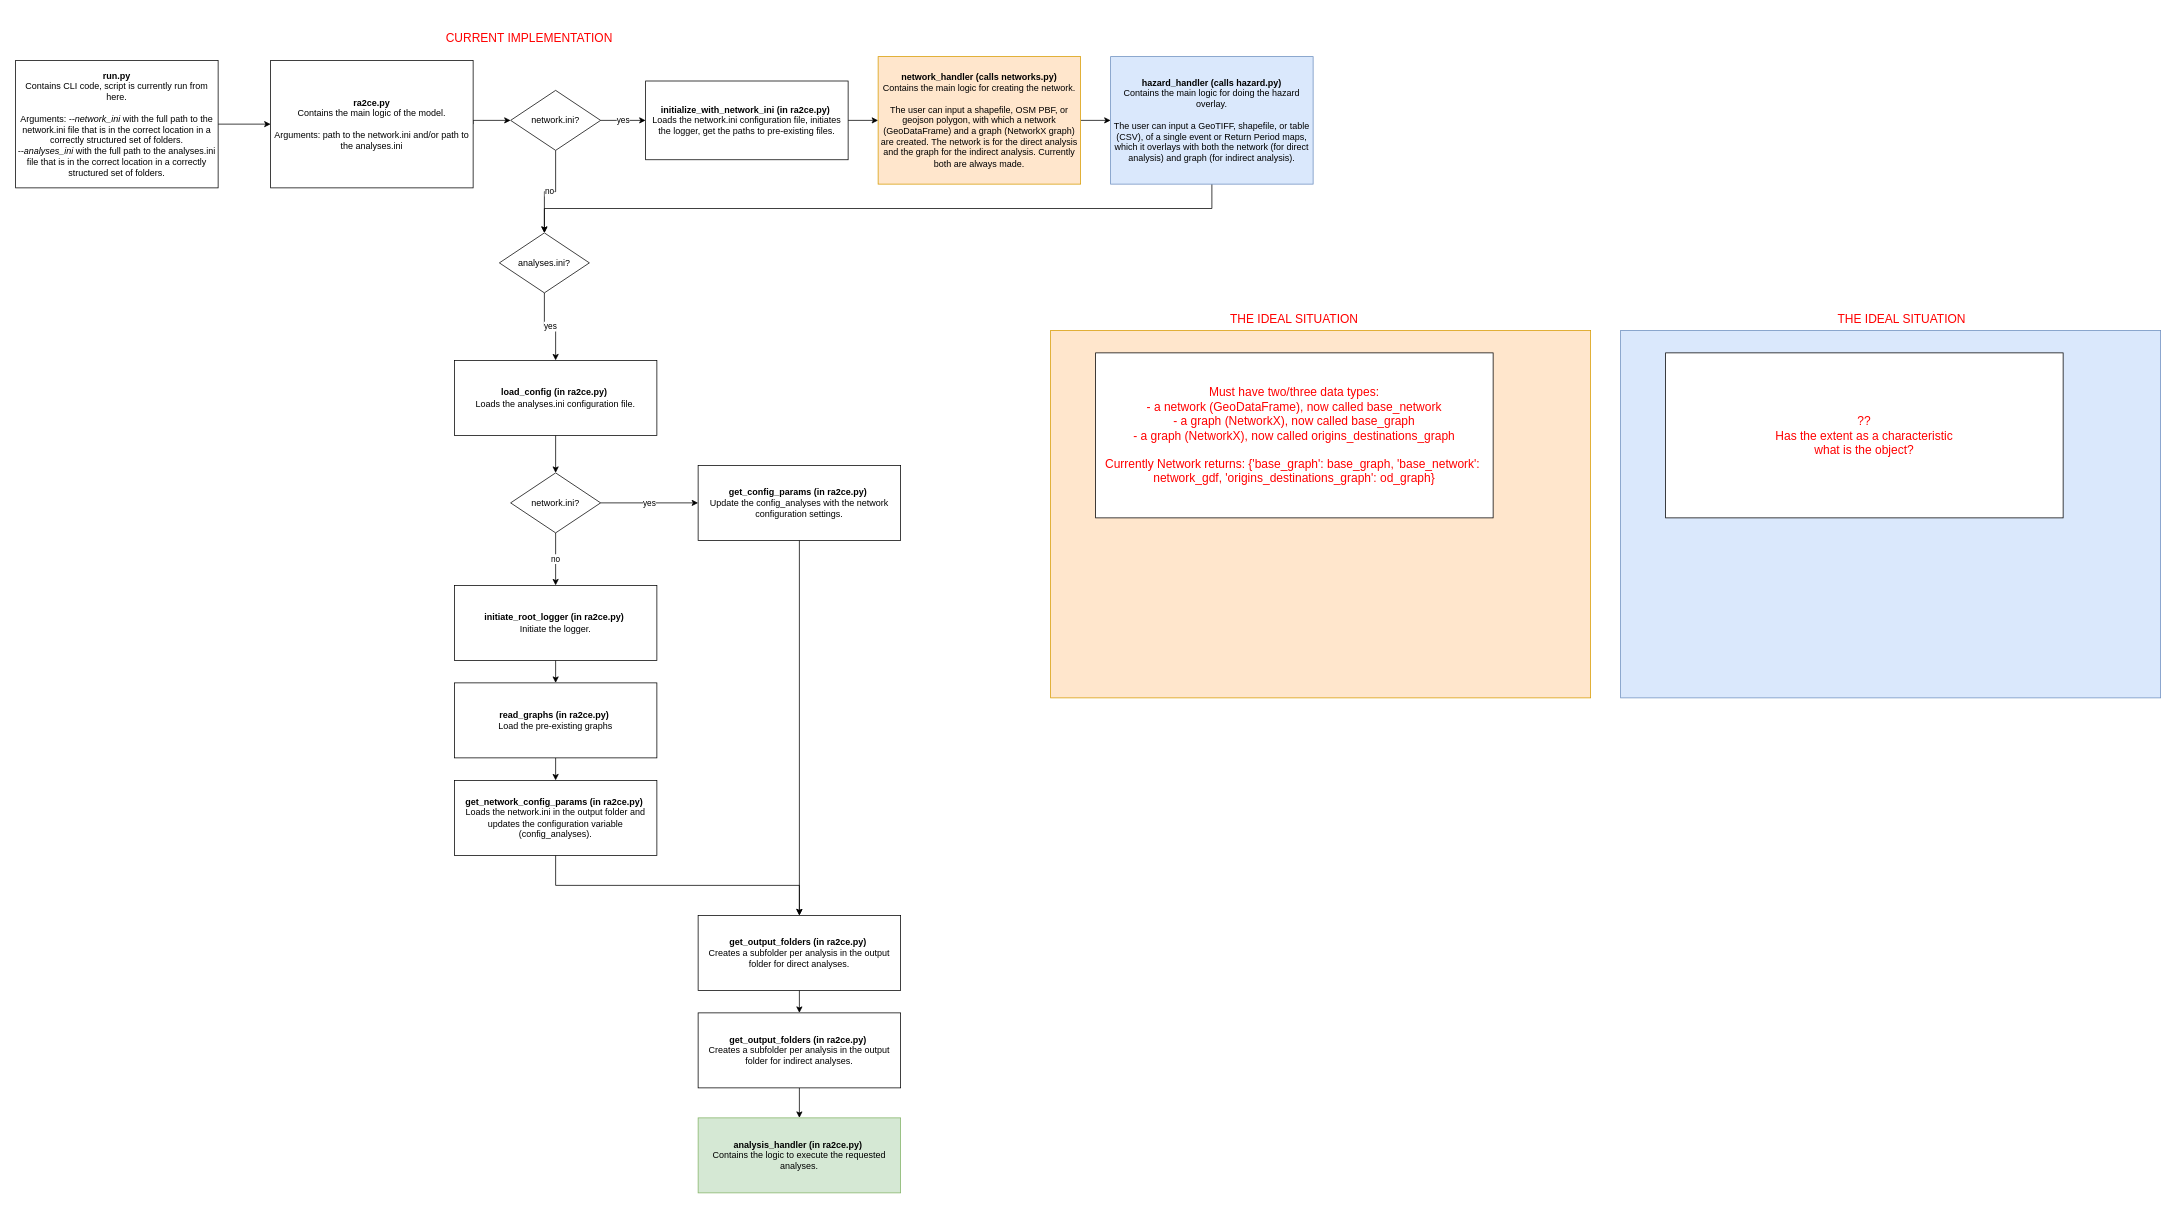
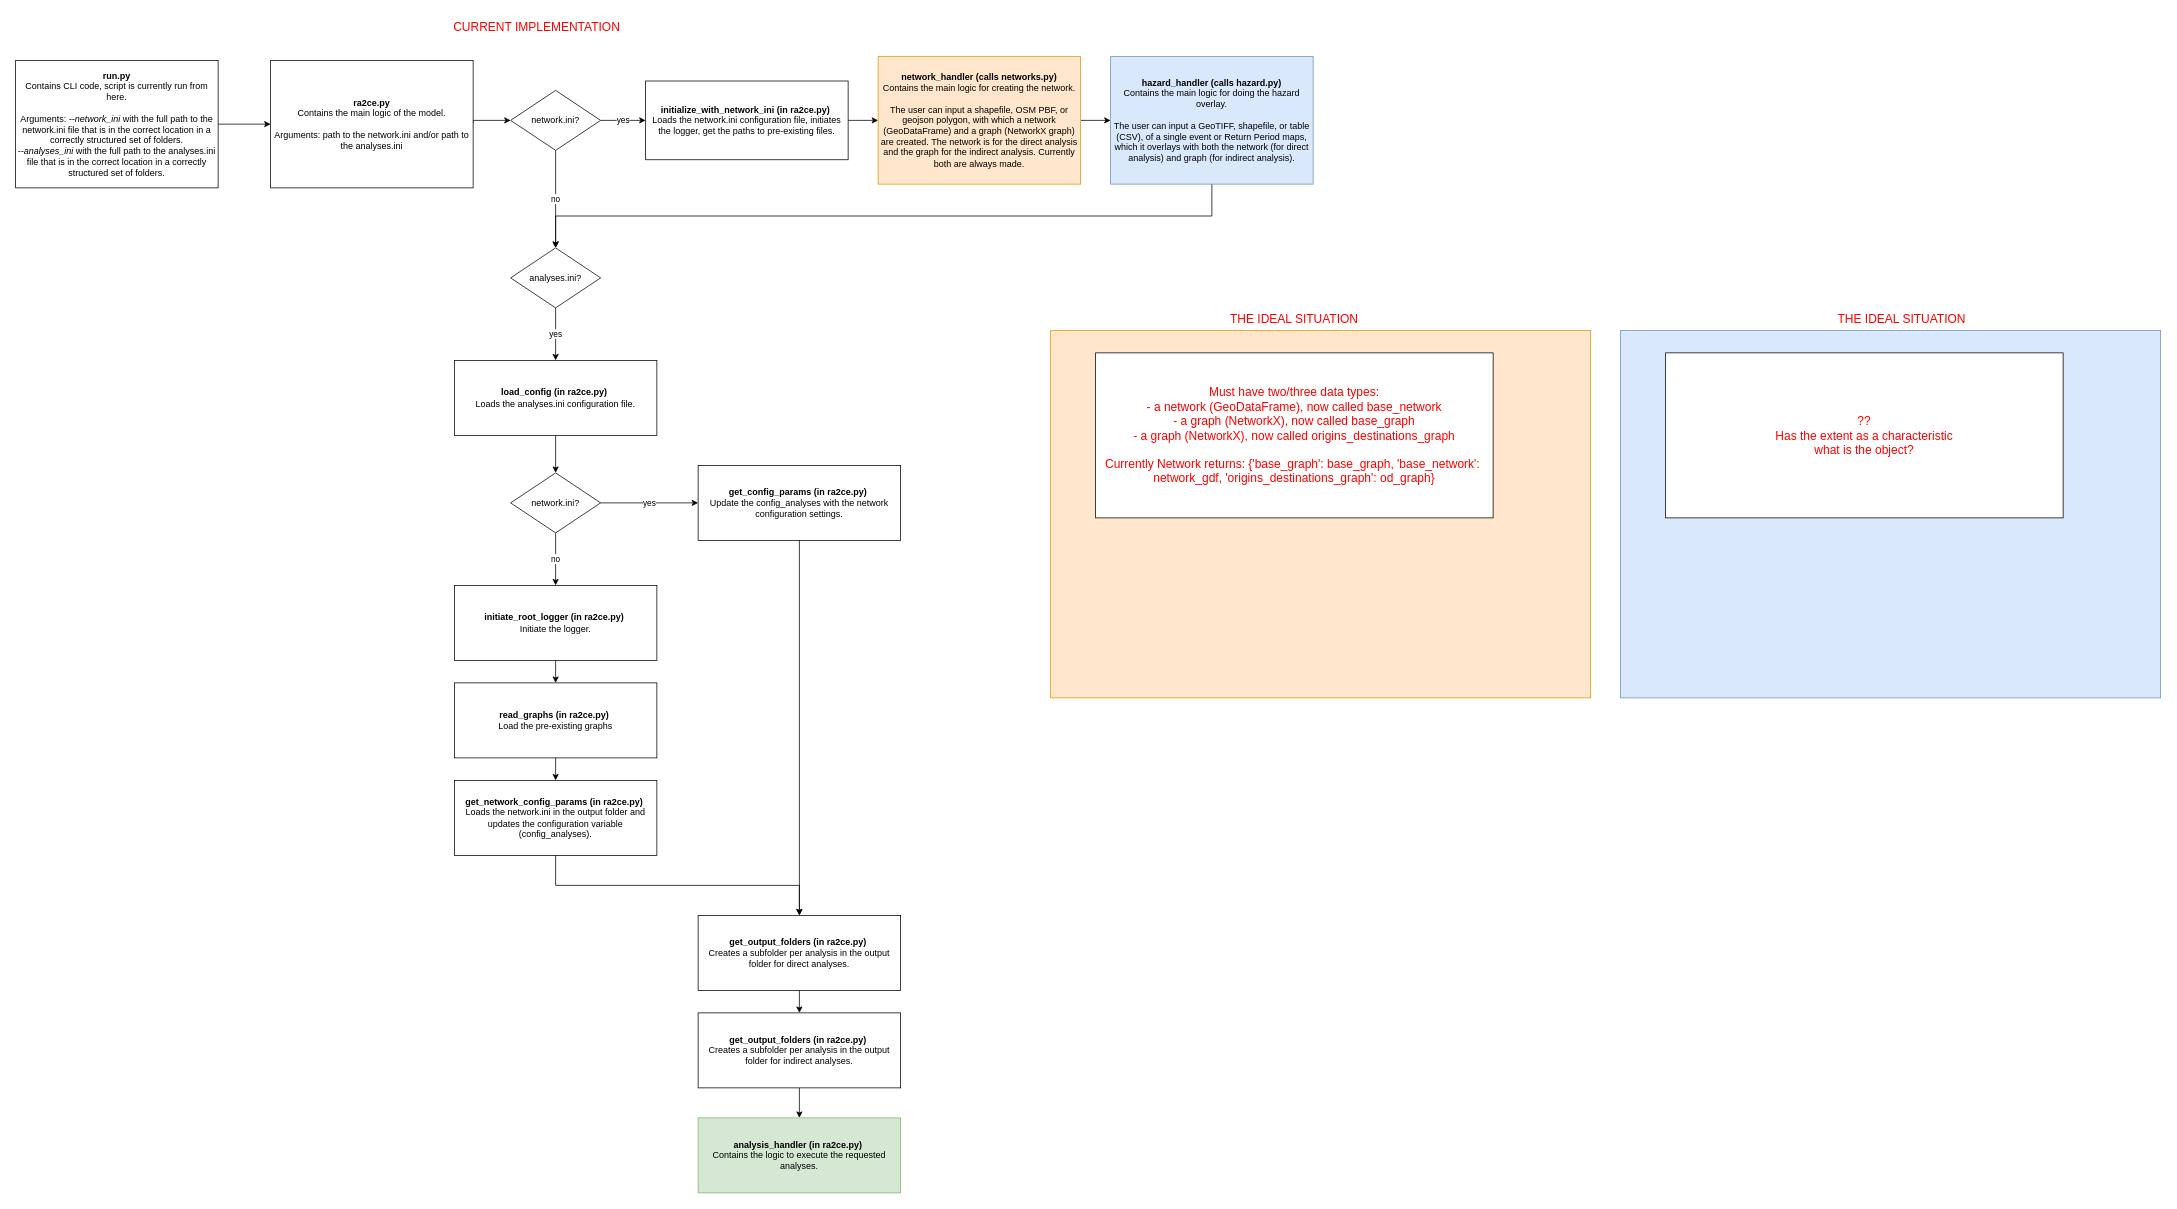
(529, 38) -> (537, 27)
(544, 263) -> (555, 278)
